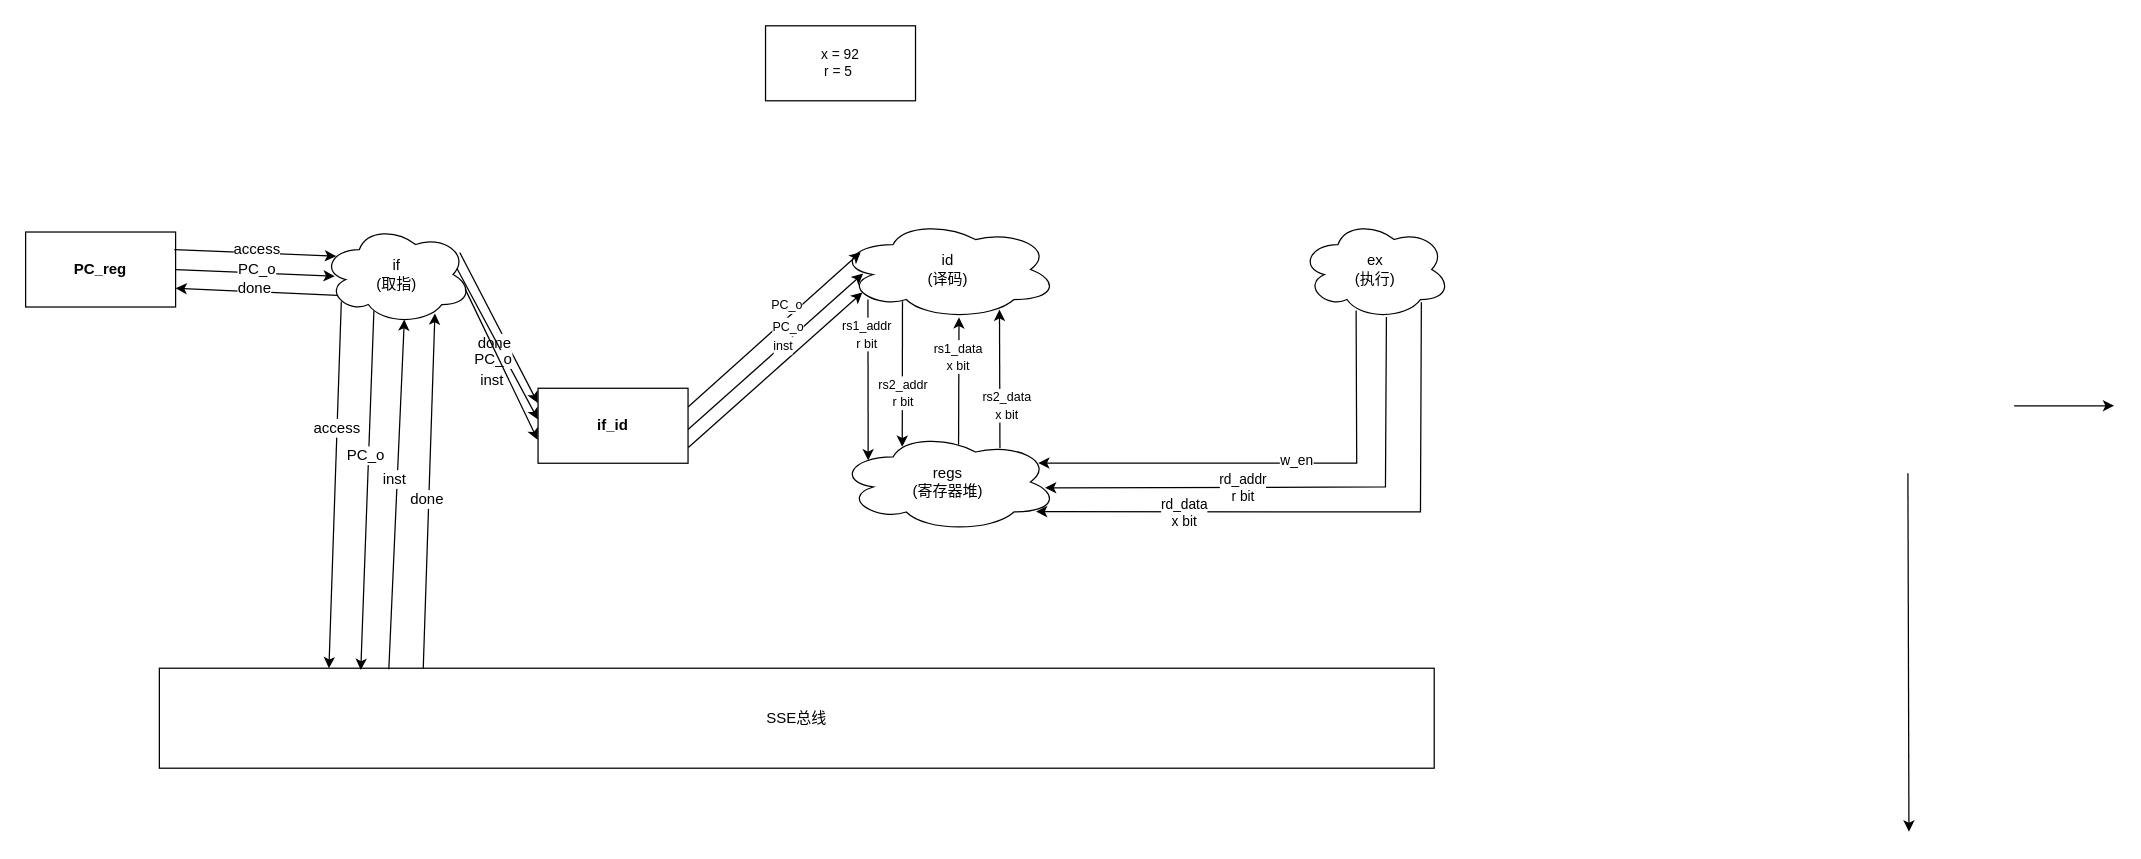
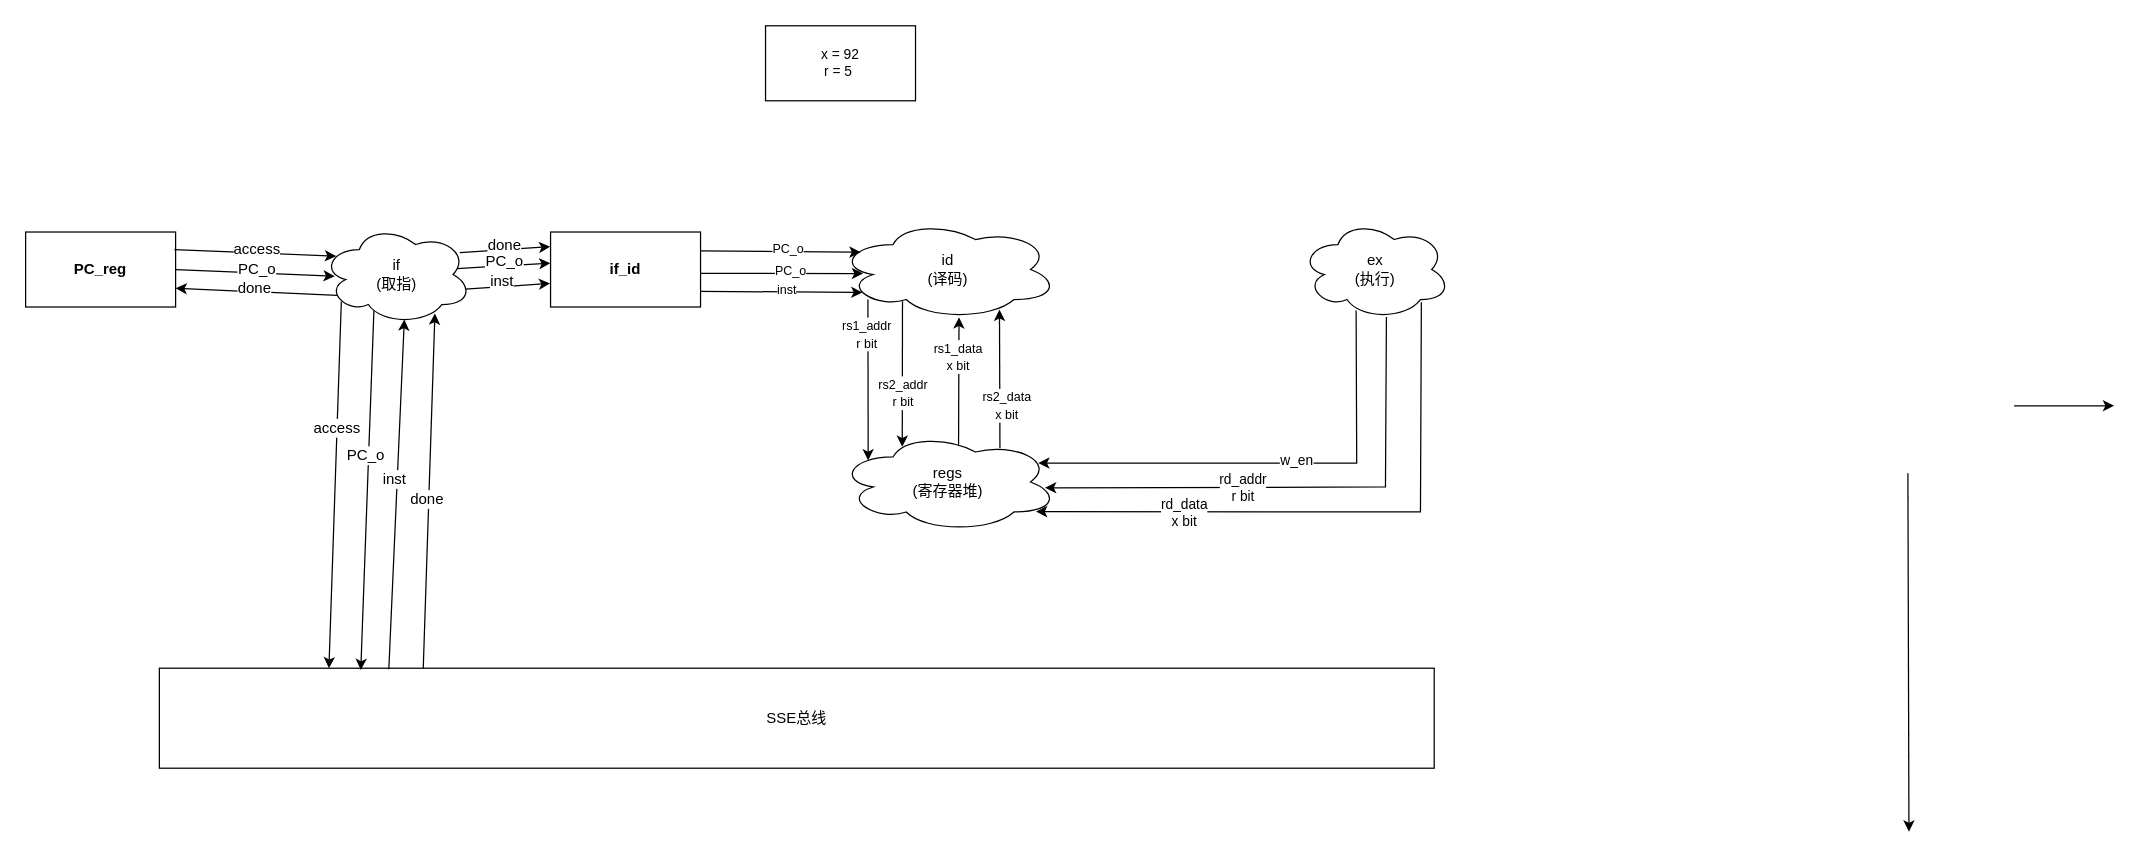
(613, 426) -> (626, 269)
